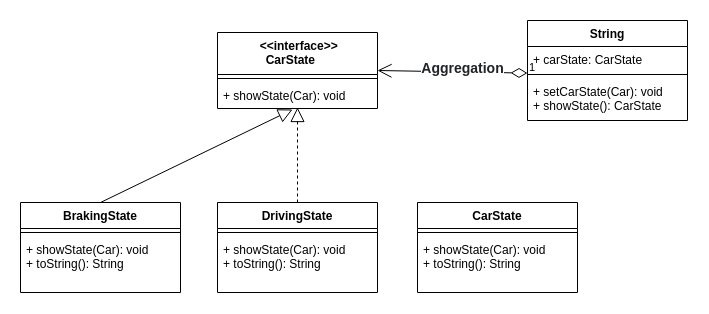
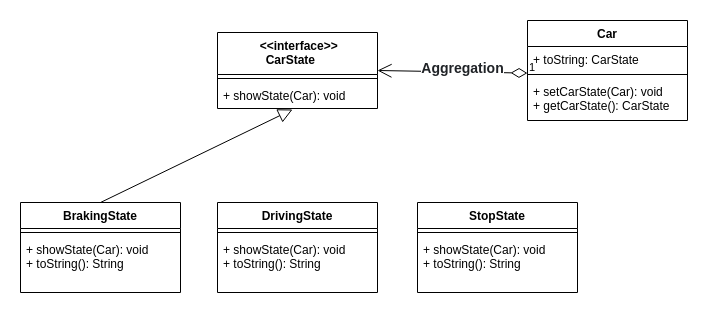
(607, 34) -> (607, 34)
(596, 60) -> (594, 60)
(607, 92) -> (607, 92)
(298, 162) -> none
(497, 216) -> (497, 216)
